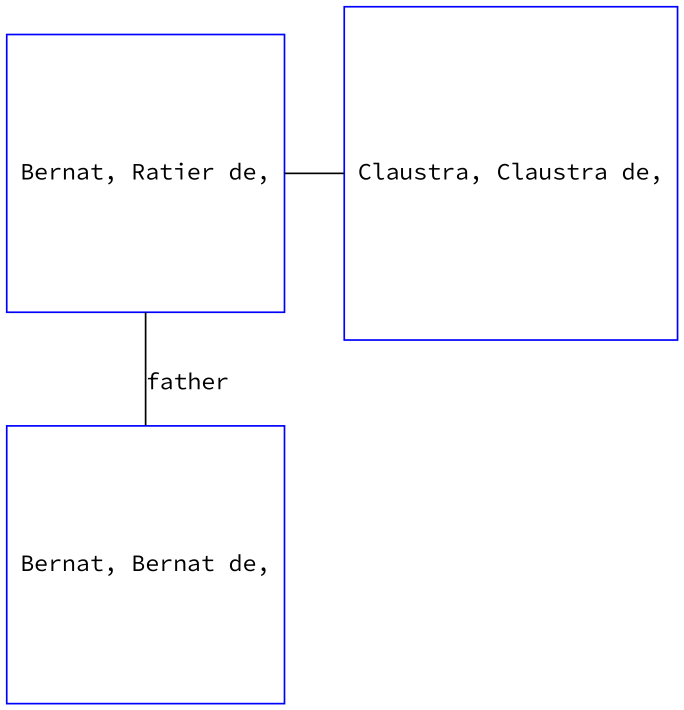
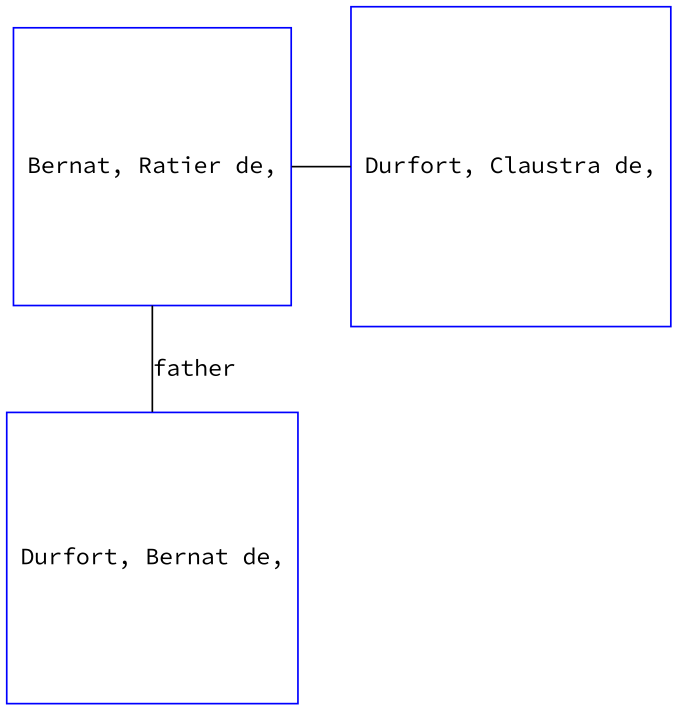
(511, 173) -> (511, 167)
(146, 565) -> (152, 558)
